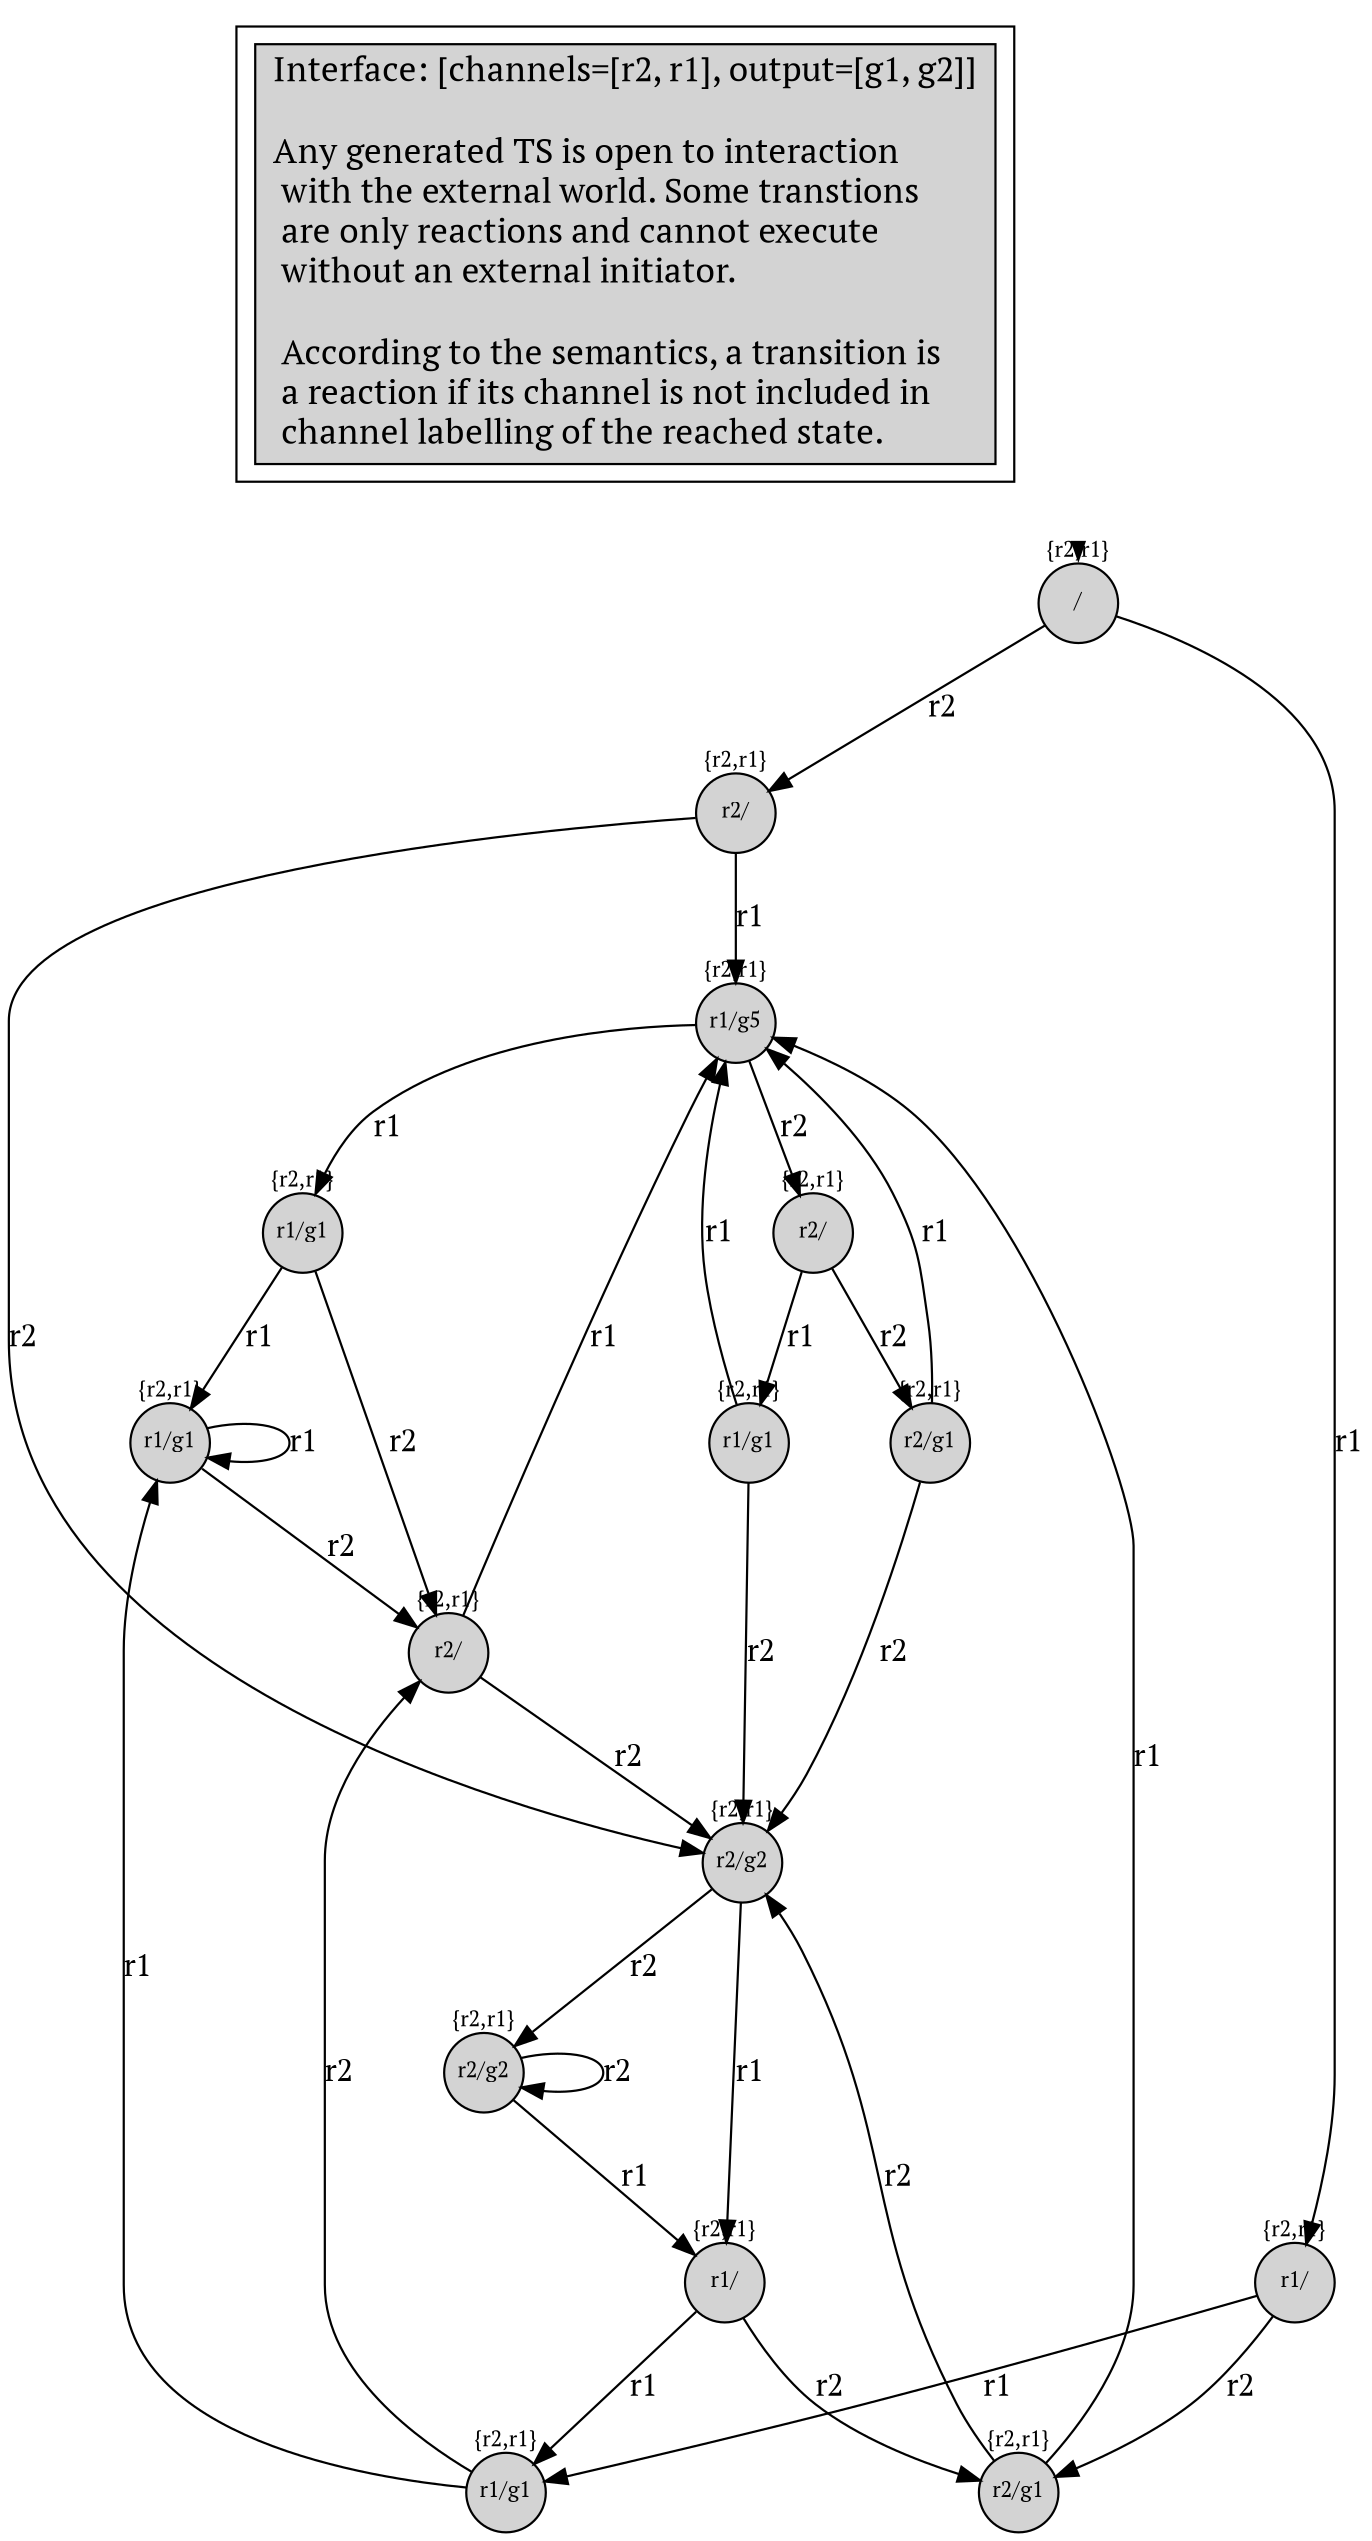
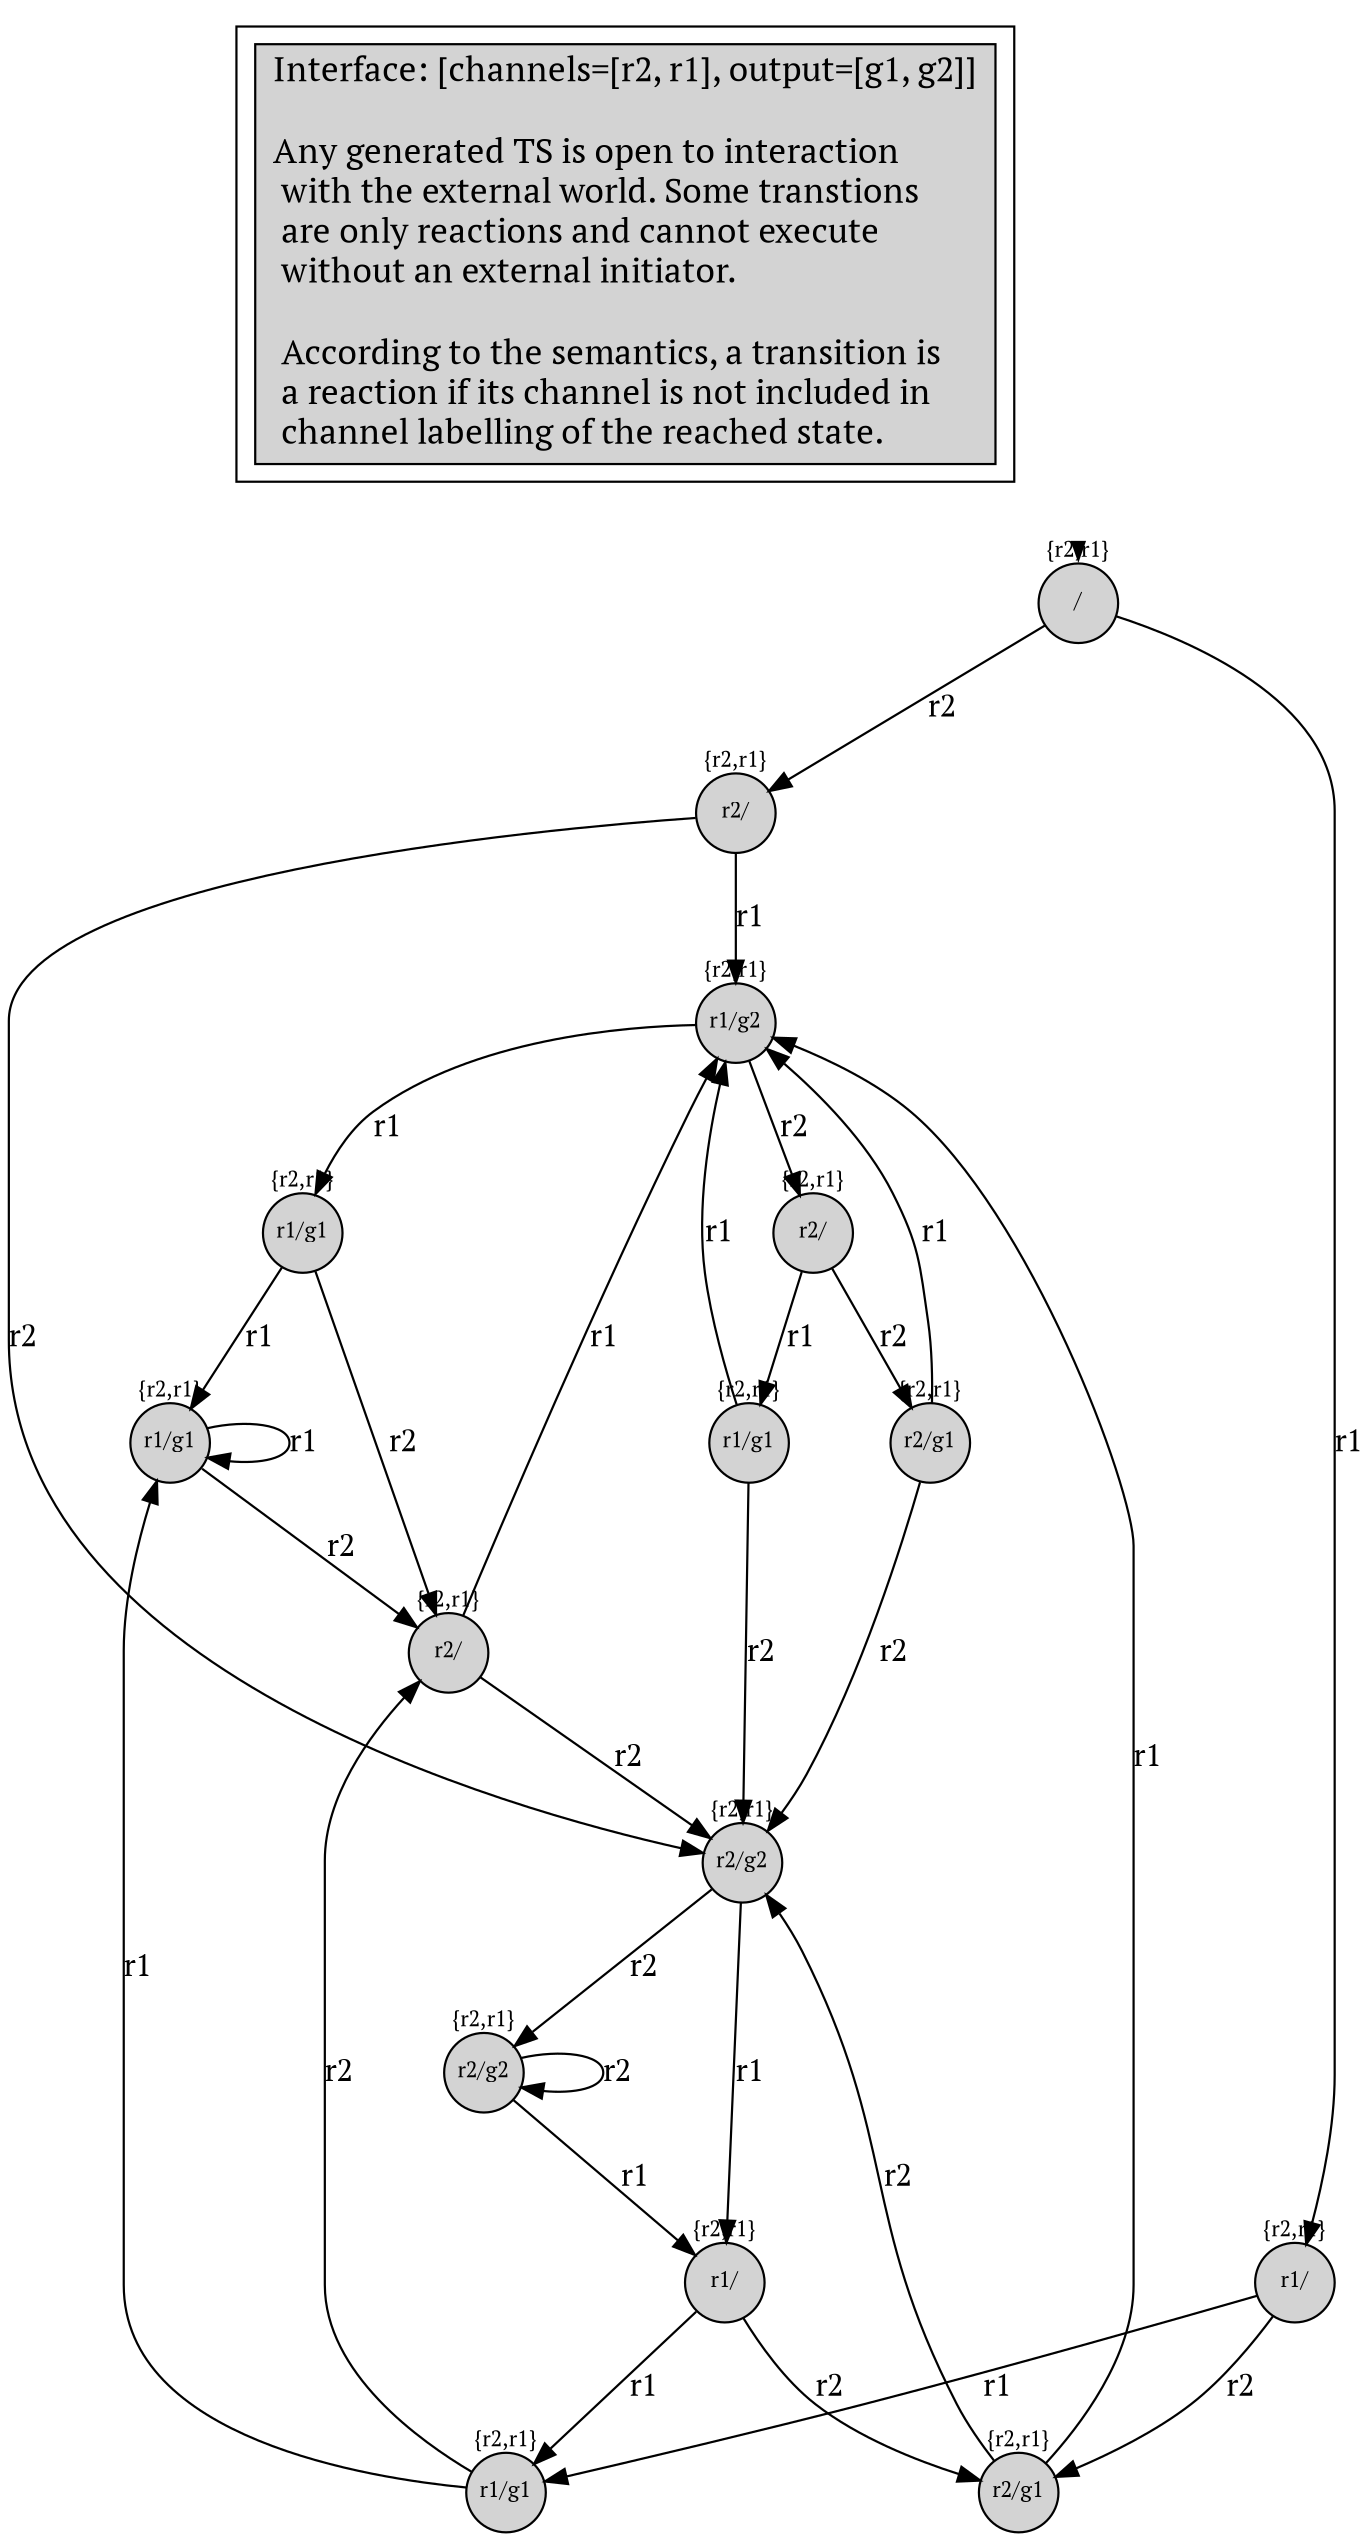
(736, 1023) -> (736, 1023)
